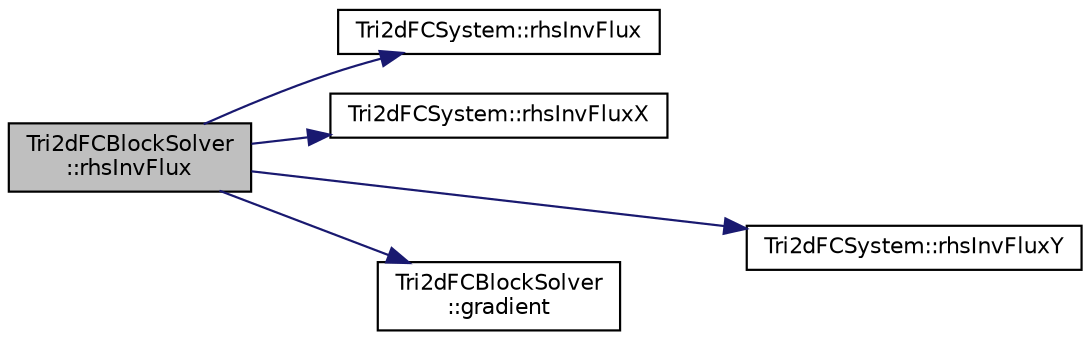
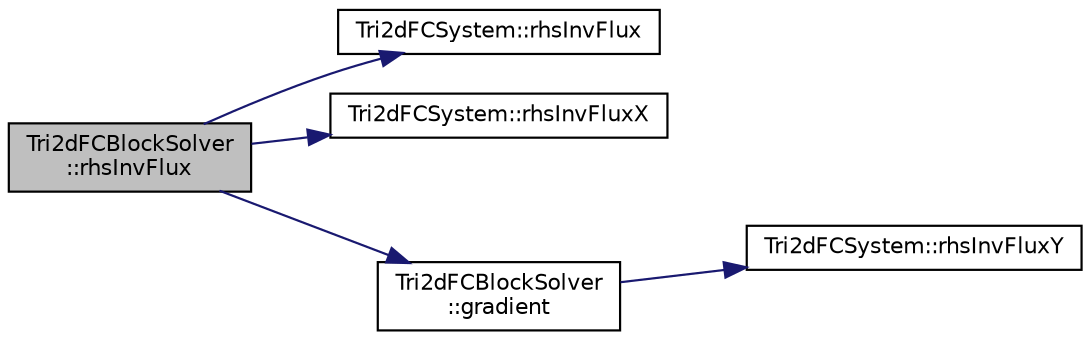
(488, 199) -> (673, 276)
